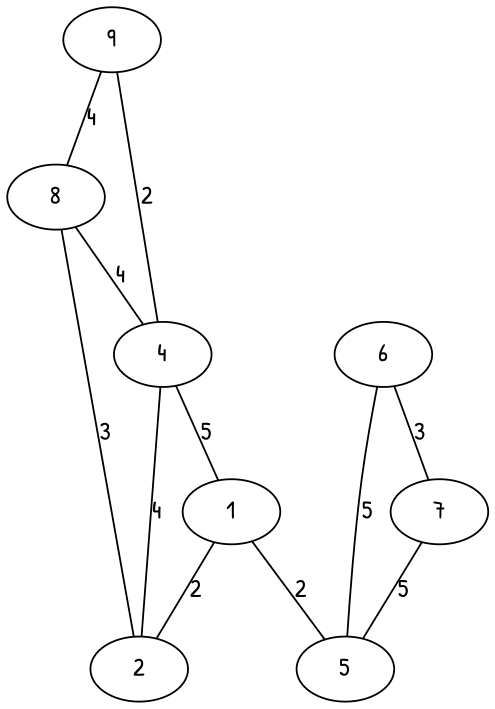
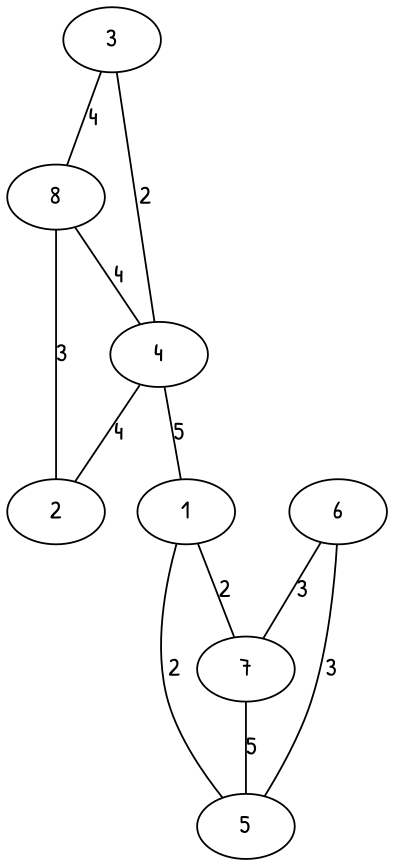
(112, 40) -> (112, 40)
(368, 512) -> (332, 669)
(185, 590) -> (216, 590)
